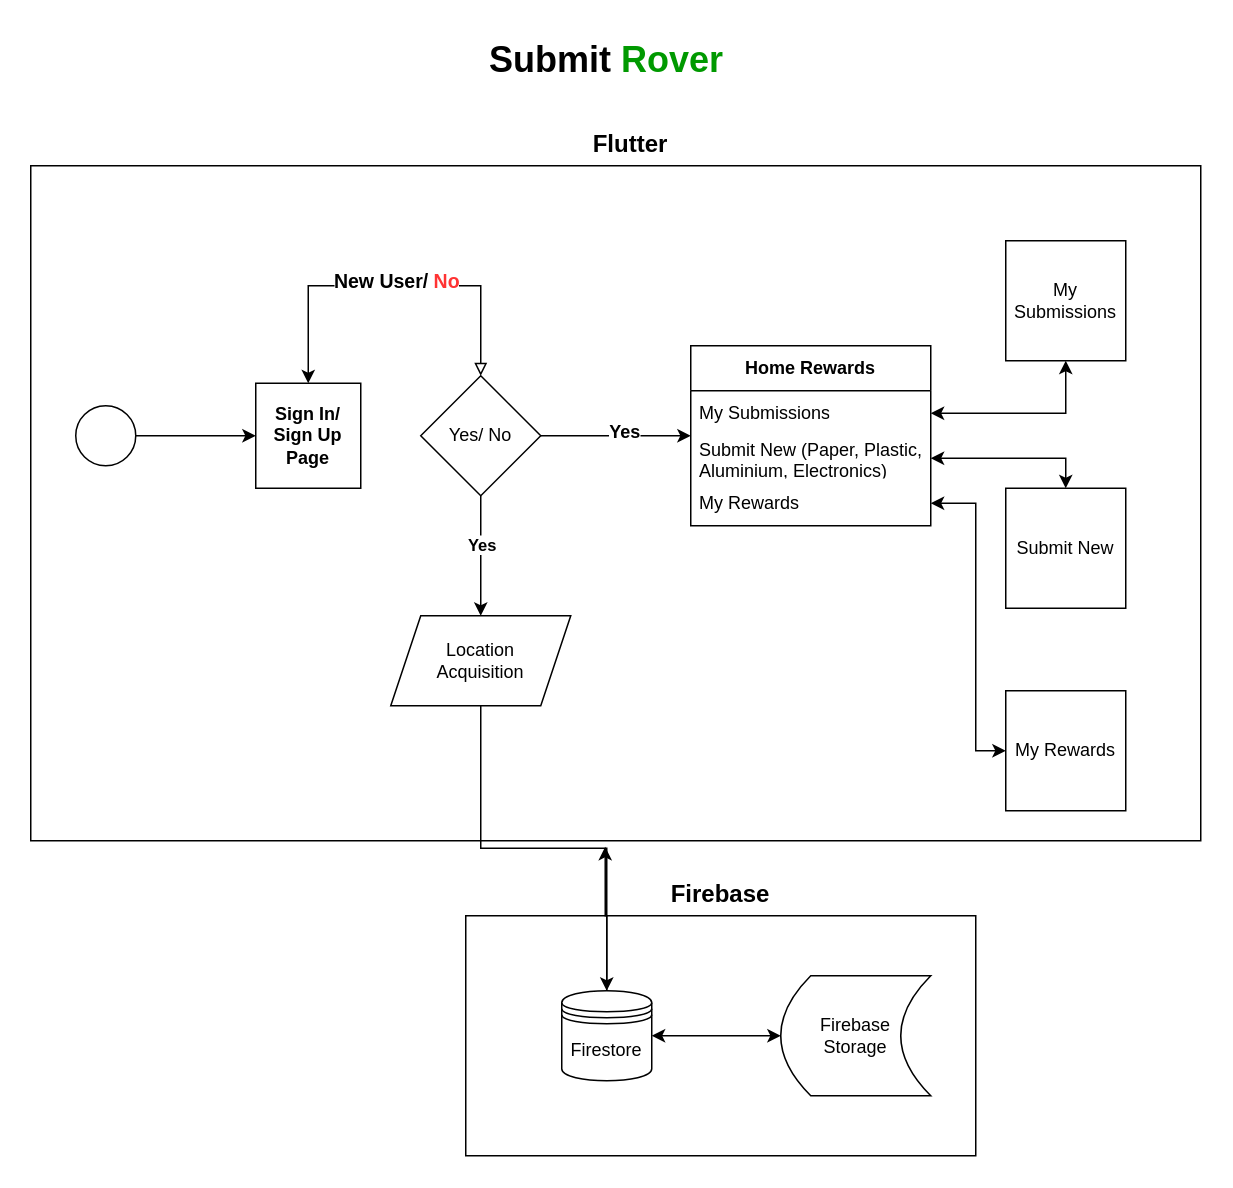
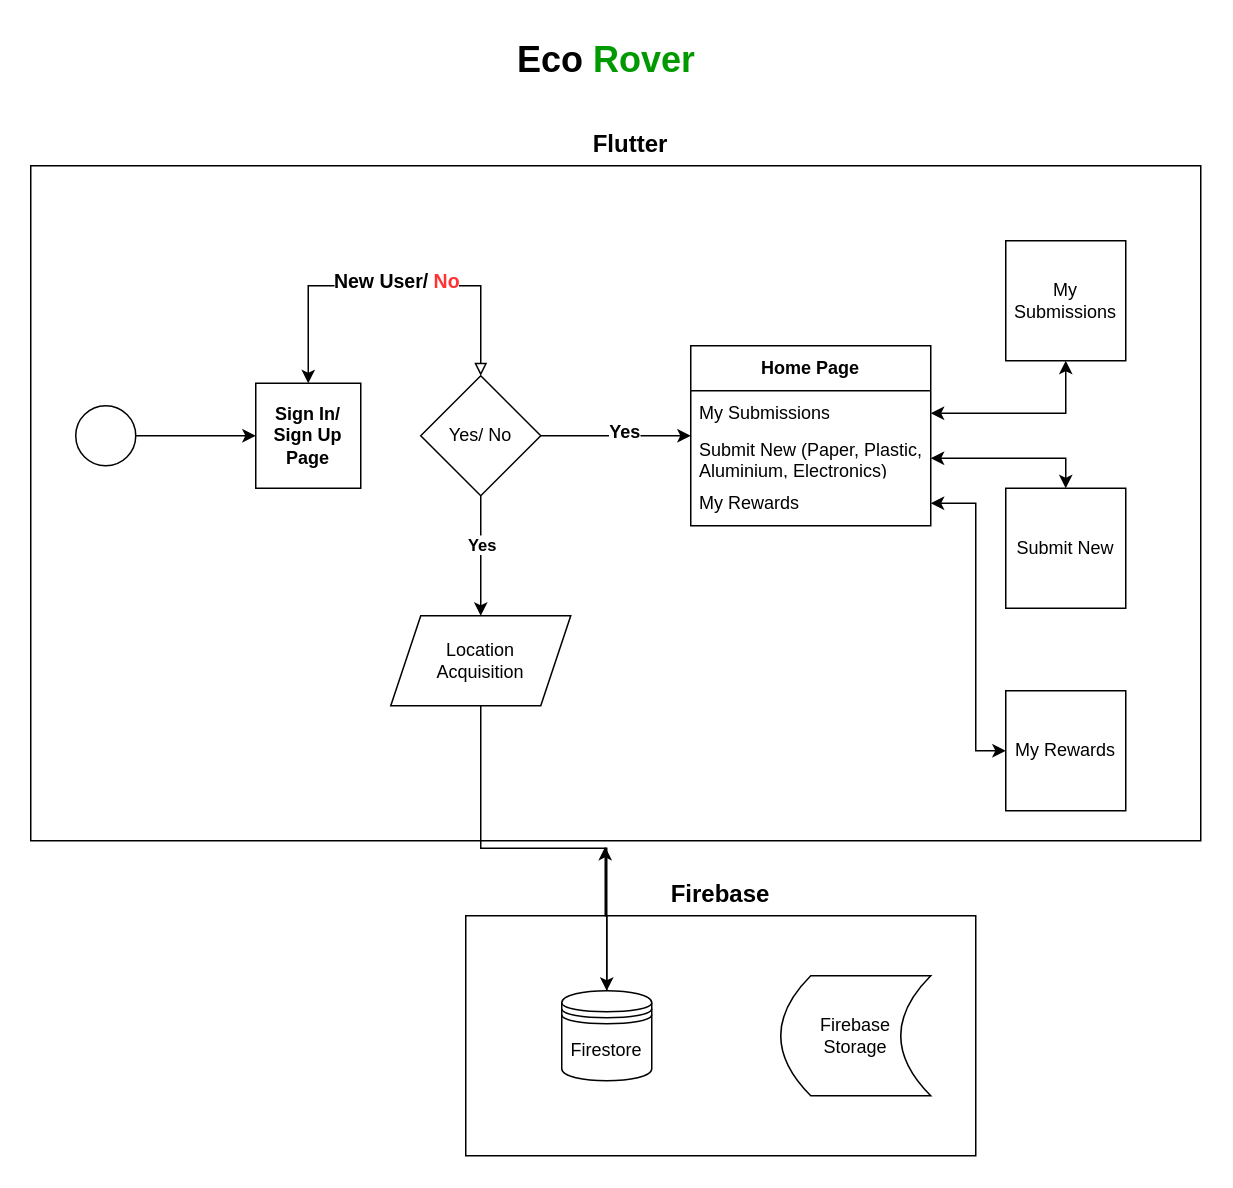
(607, 27) -> (607, 27)
(811, 368) -> (811, 368)
(717, 1036) -> none
